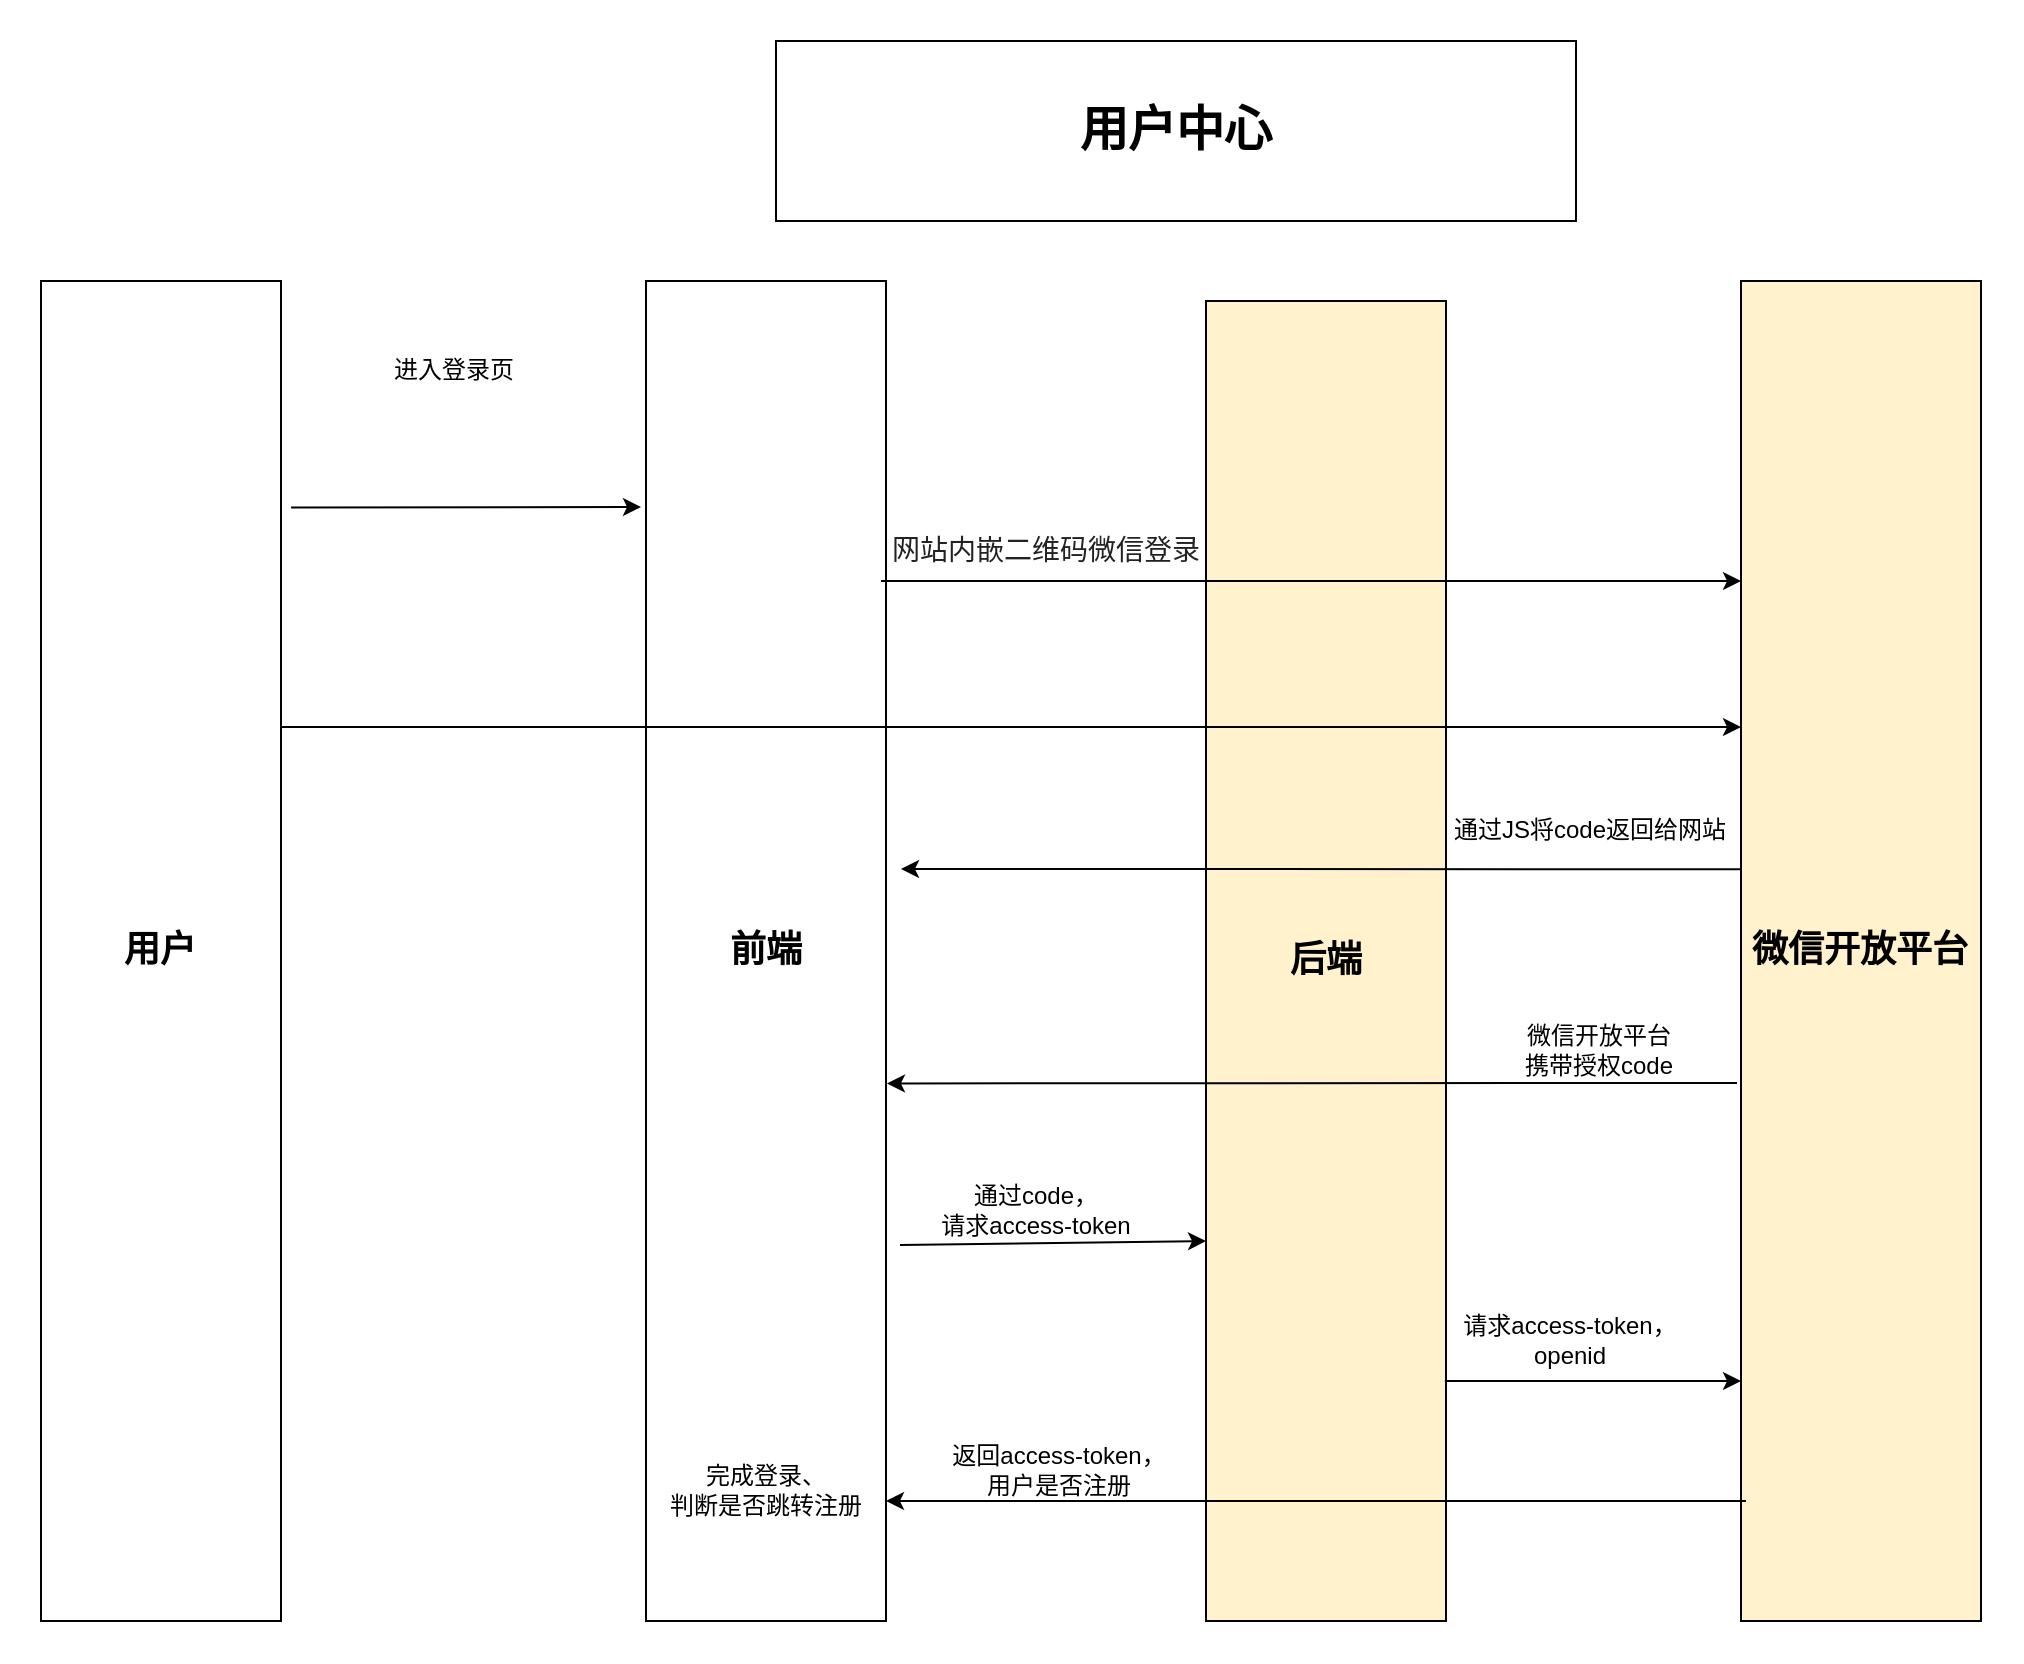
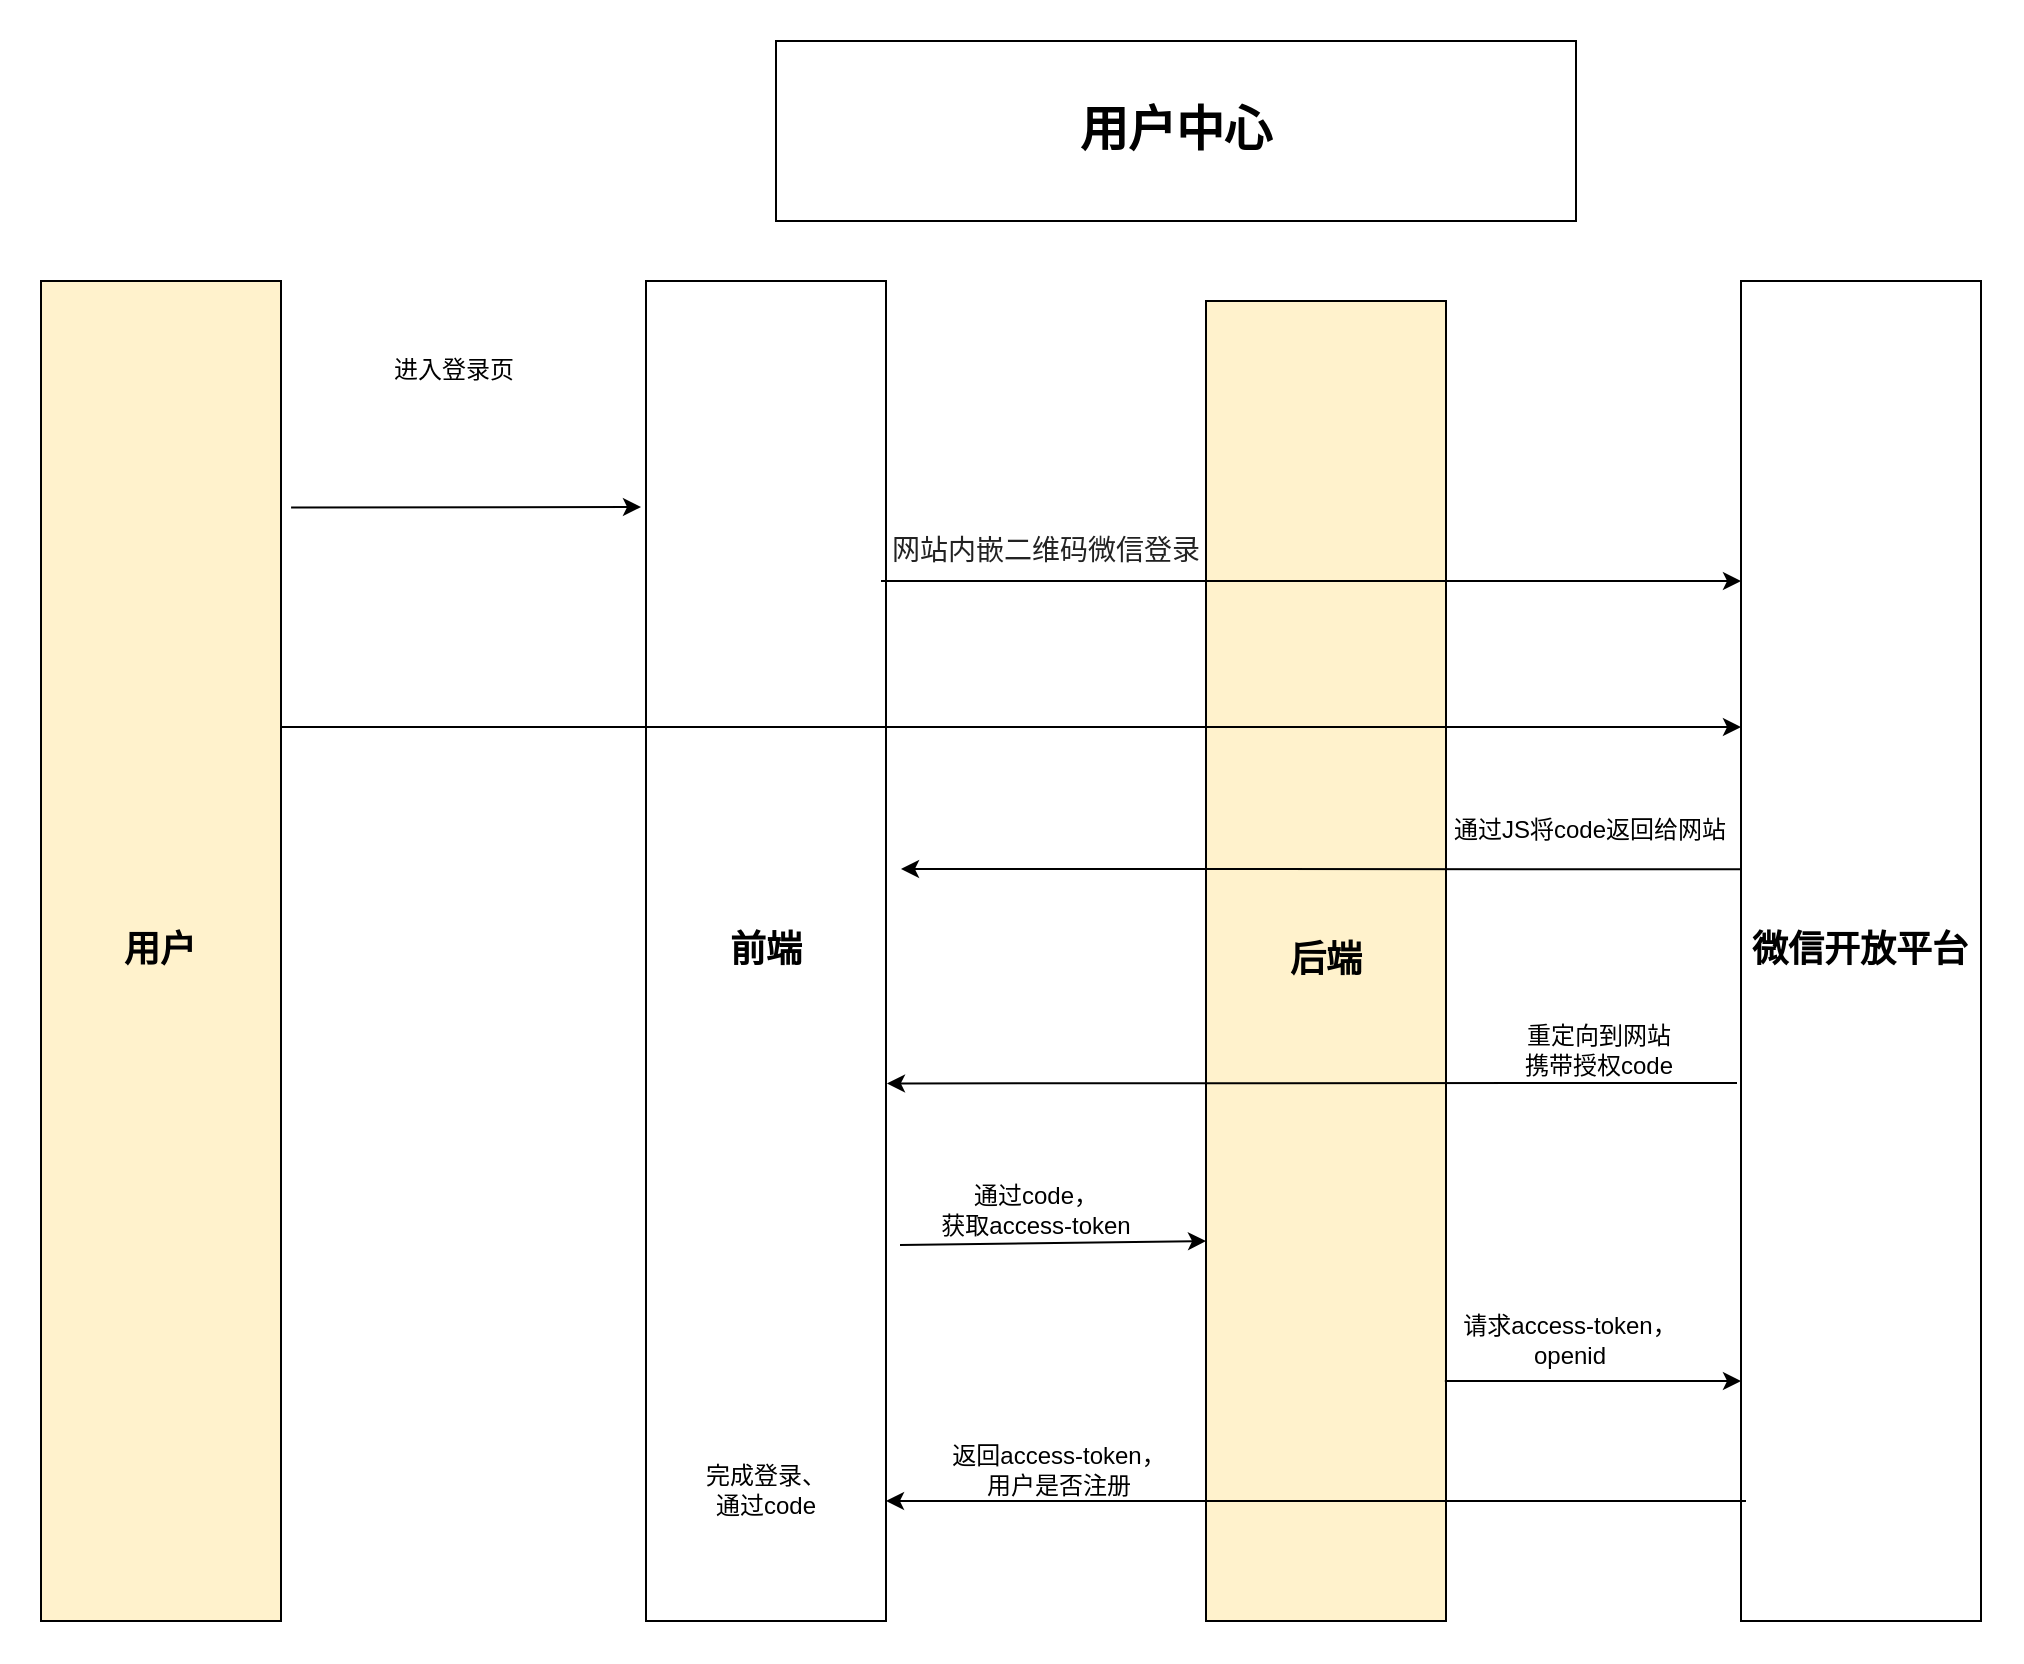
(161, 951) -> (161, 951)
(1861, 951) -> (1861, 951)
(1600, 1051) -> (1600, 1051)
(1037, 1211) -> (1037, 1211)
(767, 1491) -> (767, 1491)
